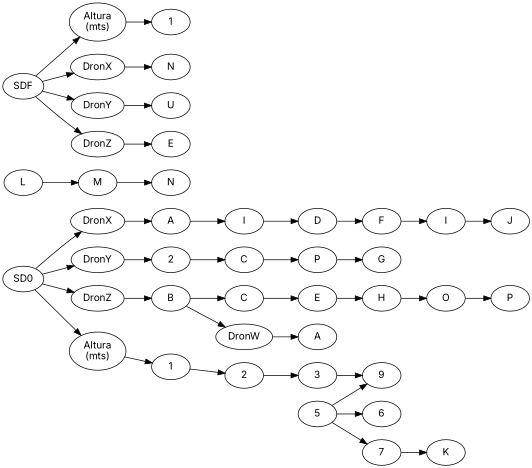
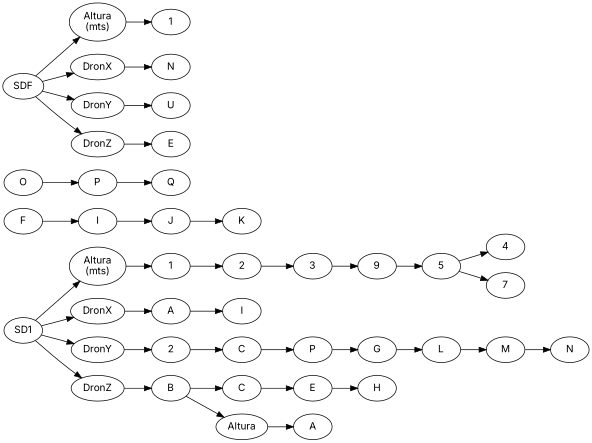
none -> (171, 183)
(317, 221) -> none
(23, 279) -> (23, 330)
(410, 298) -> none
(244, 337) -> (242, 427)
none -> (406, 350)
(346, 397) -> (406, 266)
(382, 414) -> (506, 247)
(410, 453) -> (203, 221)
